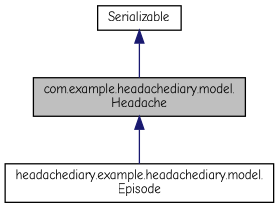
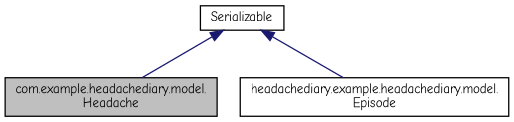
(139, 147) -> (308, 57)
